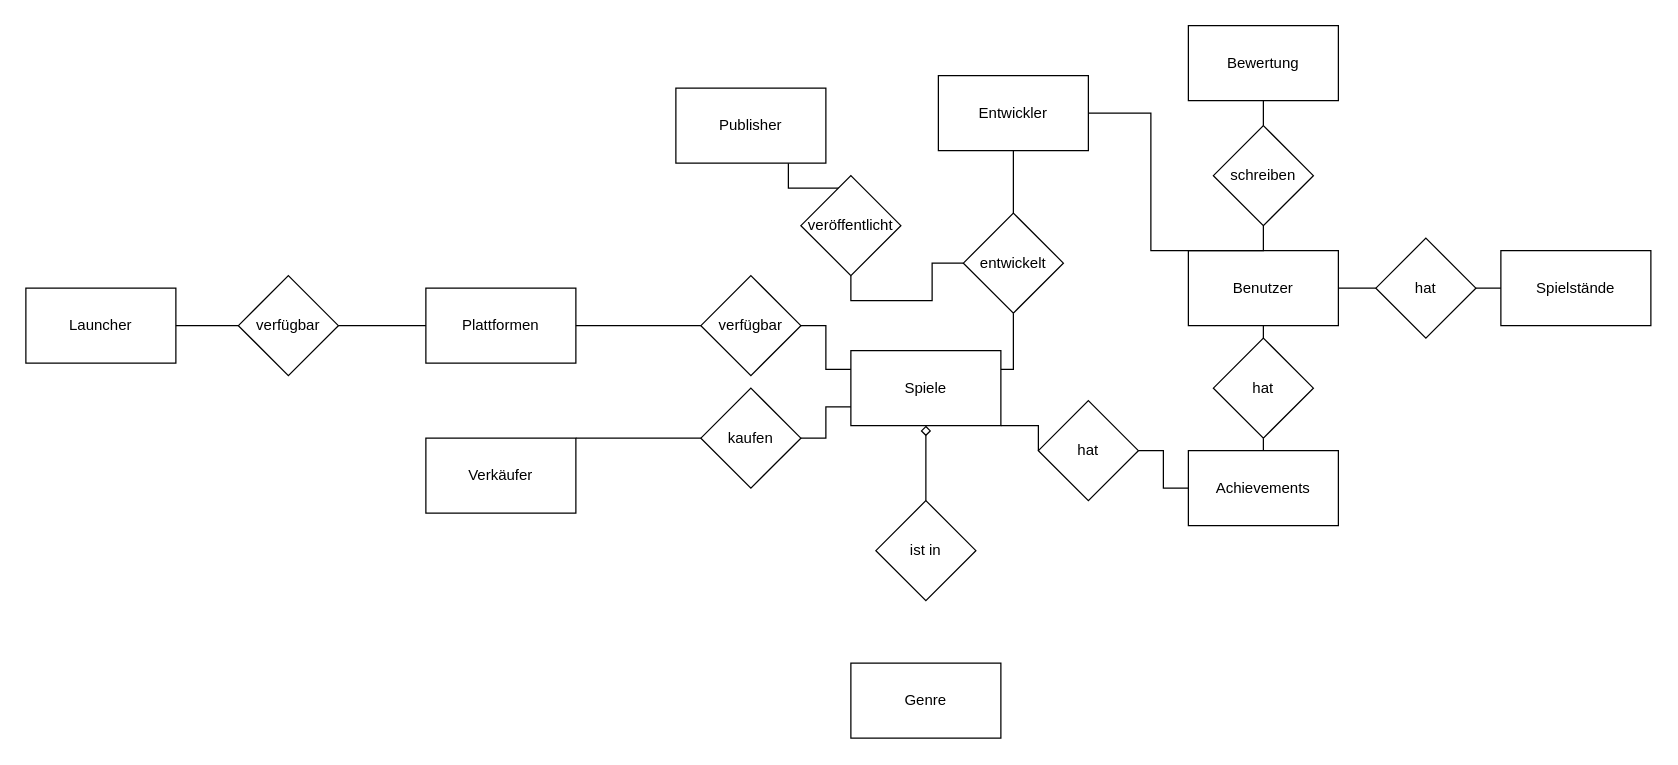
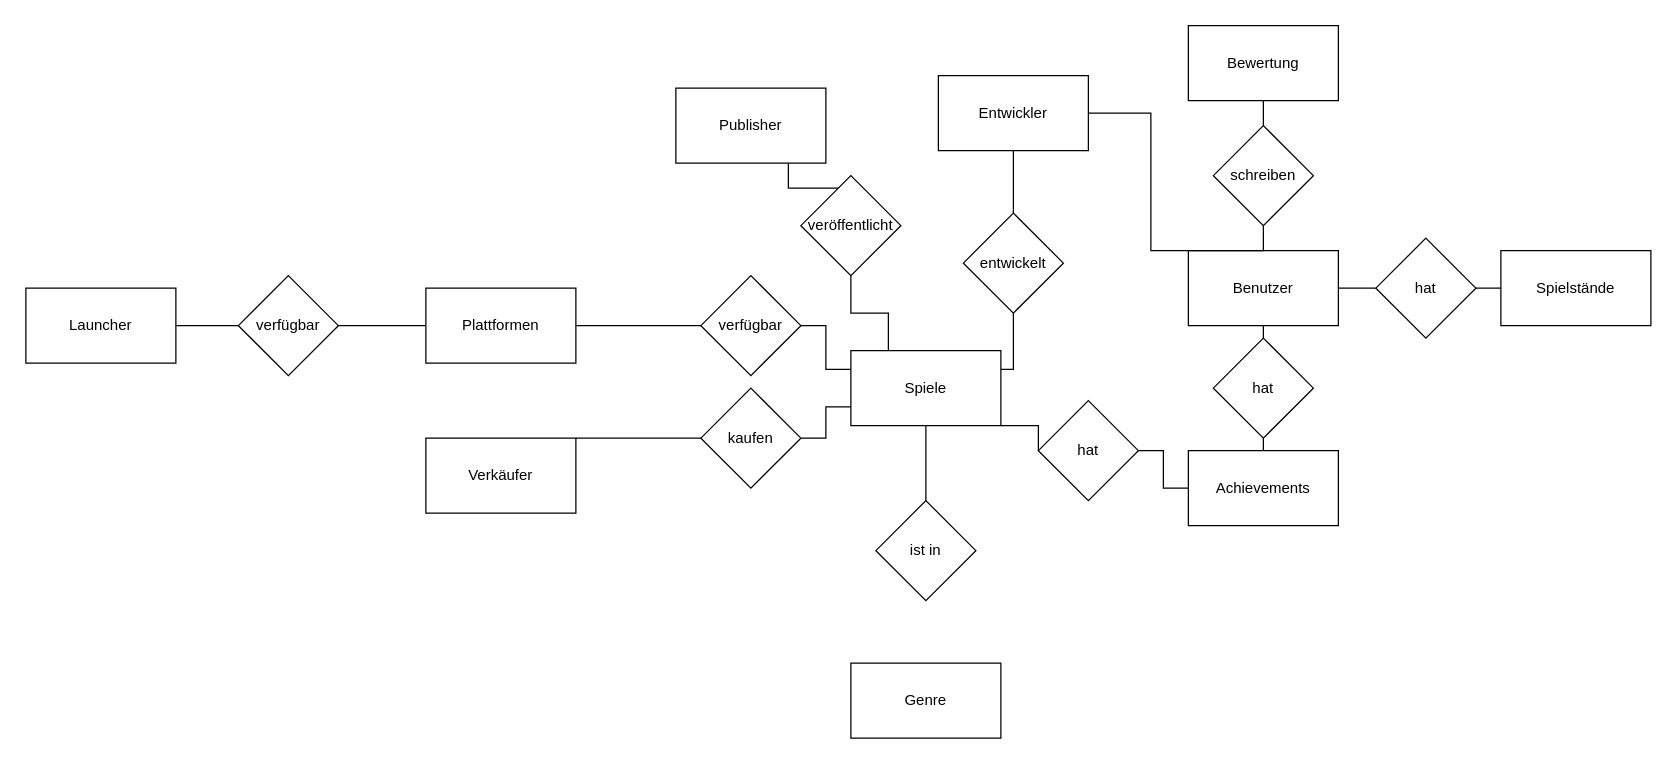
(924, 301) -> (880, 313)
(926, 436) -> (926, 431)
